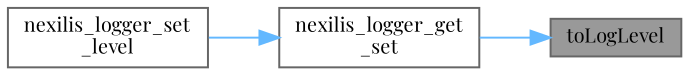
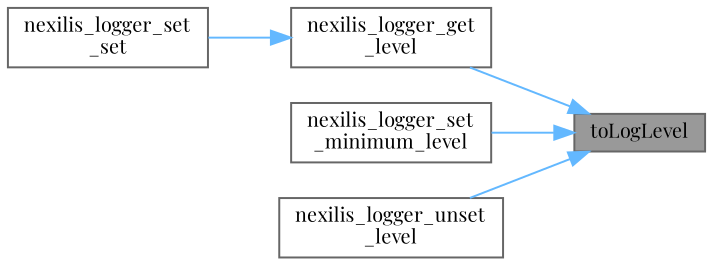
(108, 38) -> (108, 38)
(379, 38) -> (391, 38)
none -> (391, 133)
none -> (391, 228)
